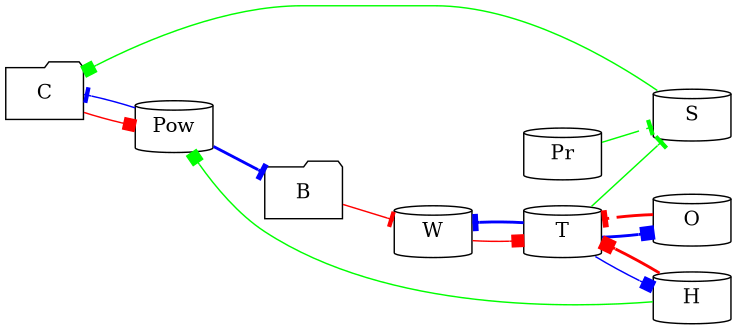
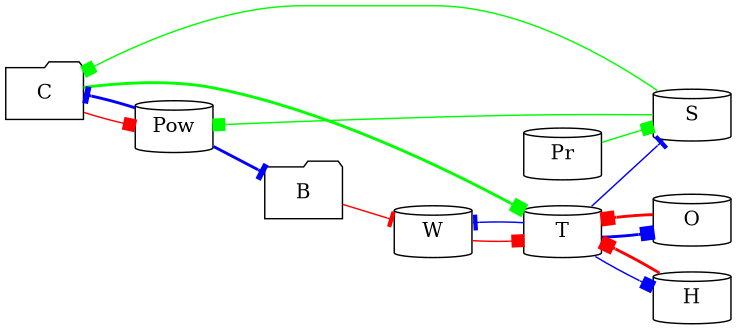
(113, 101) -> (113, 101)
none -> (305, 113)
(621, 137) -> (621, 137)
(625, 176) -> (625, 176)
(635, 216) -> (635, 216)
(502, 222) -> (502, 222)
(407, 287) -> (440, 117)
